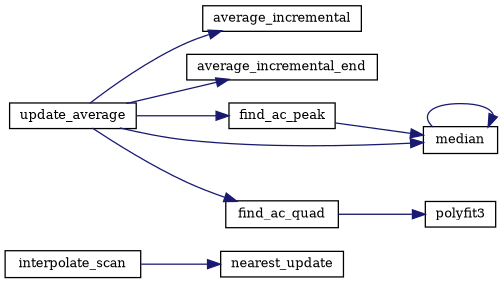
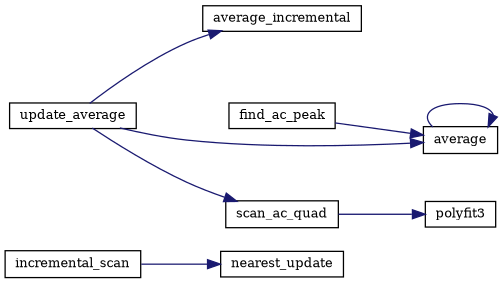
(282, 67) -> none
(176, 116) -> none
(460, 140) -> (460, 140)
(282, 214) -> (282, 214)
(73, 264) -> (73, 264)
